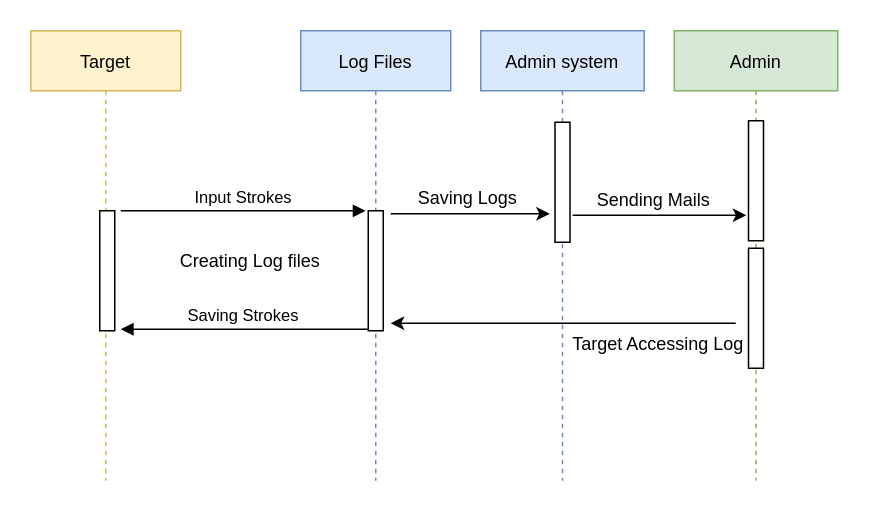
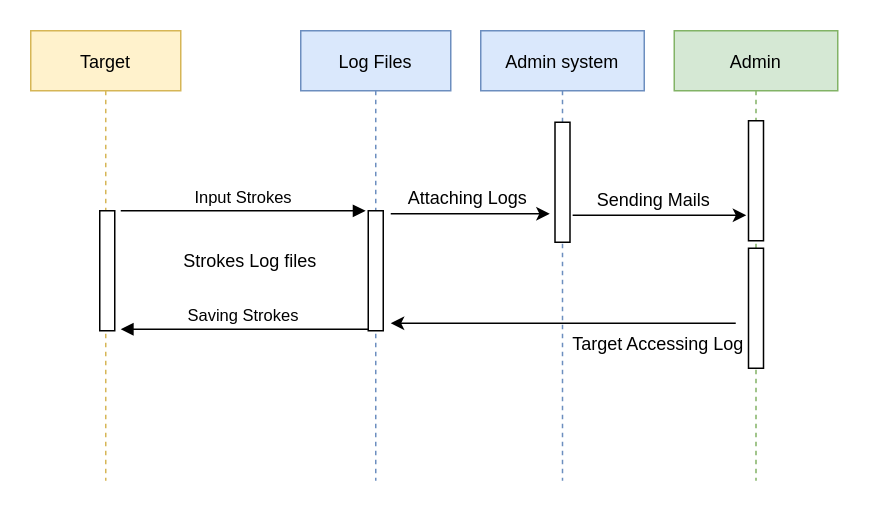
(468, 199) -> (468, 199)
(251, 262) -> (251, 262)
